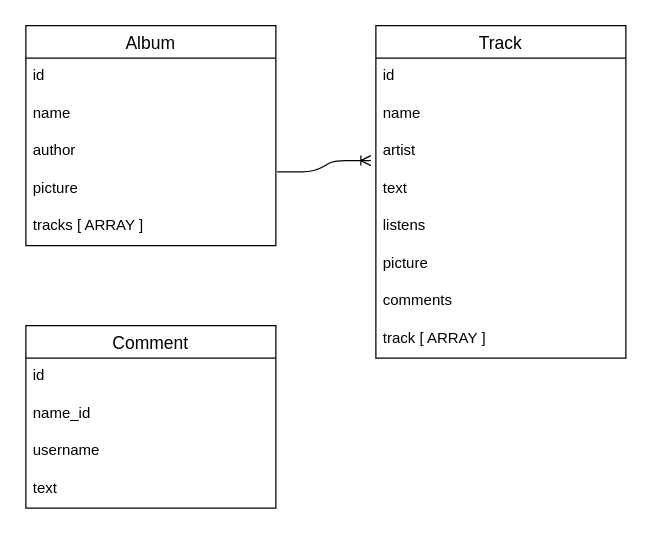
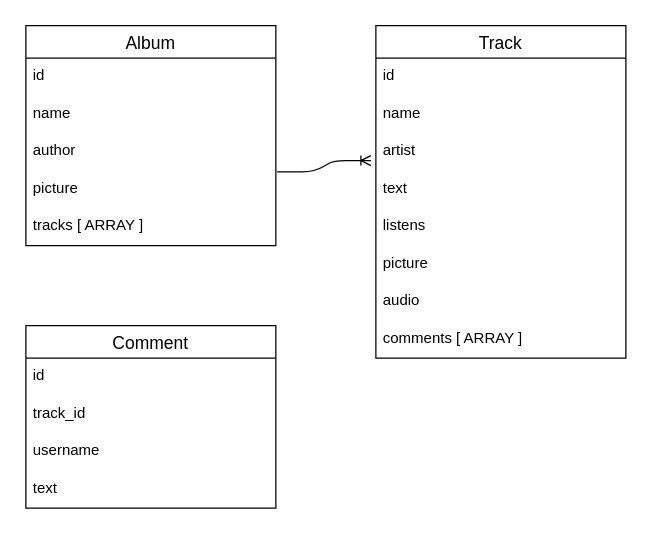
(416, 300) -> (402, 300)
(440, 338) -> (452, 338)
(60, 413) -> (64, 413)
